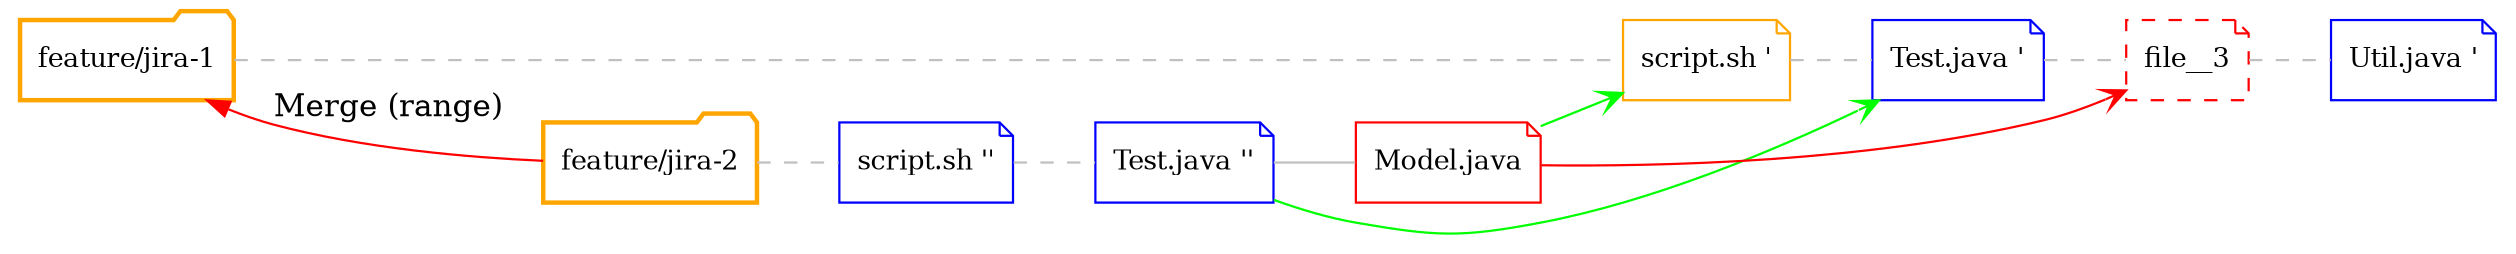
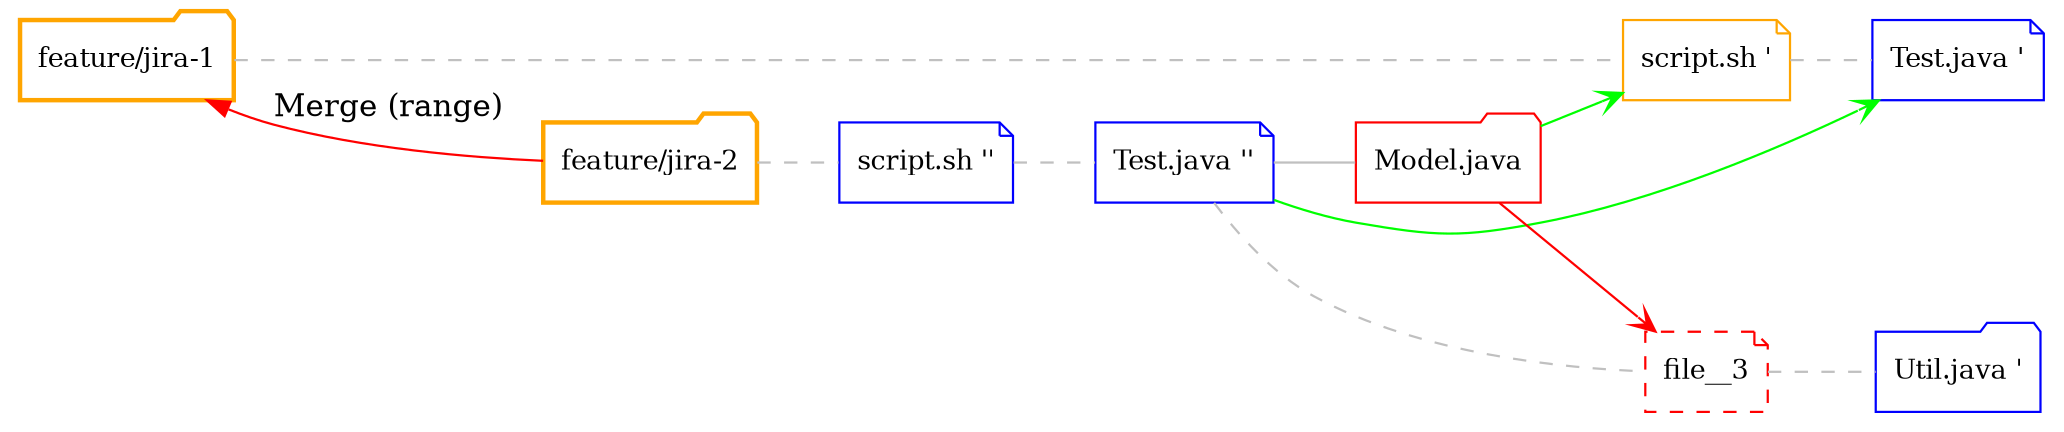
(2085, 60) -> (1408, 335)
(2413, 60) -> (1958, 372)
(1448, 163) -> (1448, 163)
